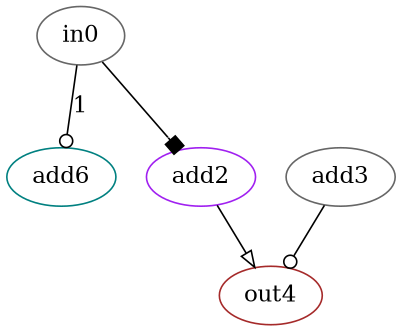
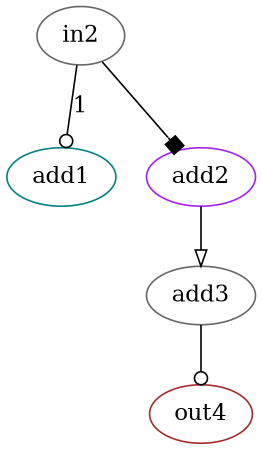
(81, 36) -> (81, 36)
(61, 177) -> (61, 177)
(232, 229) -> (201, 228)
